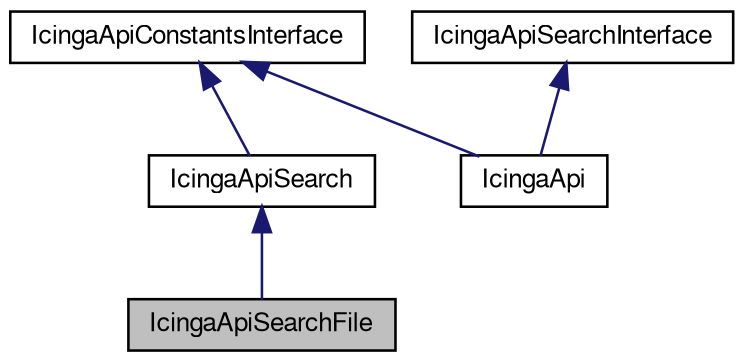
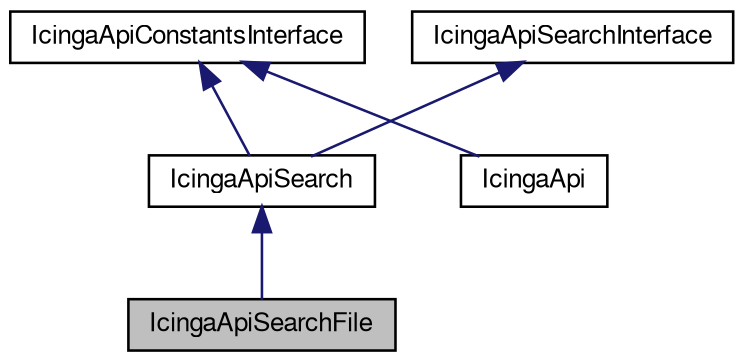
(550, 122) -> (415, 110)
